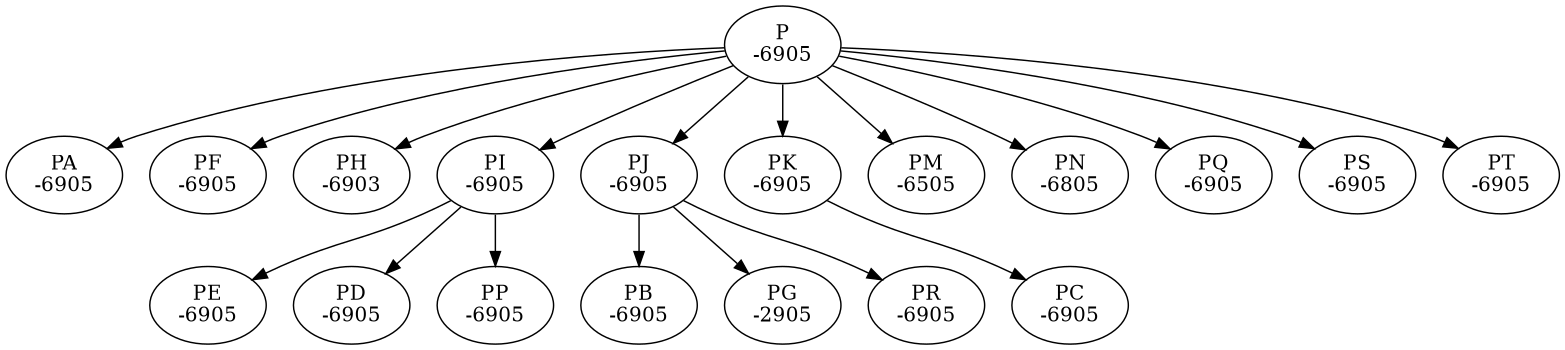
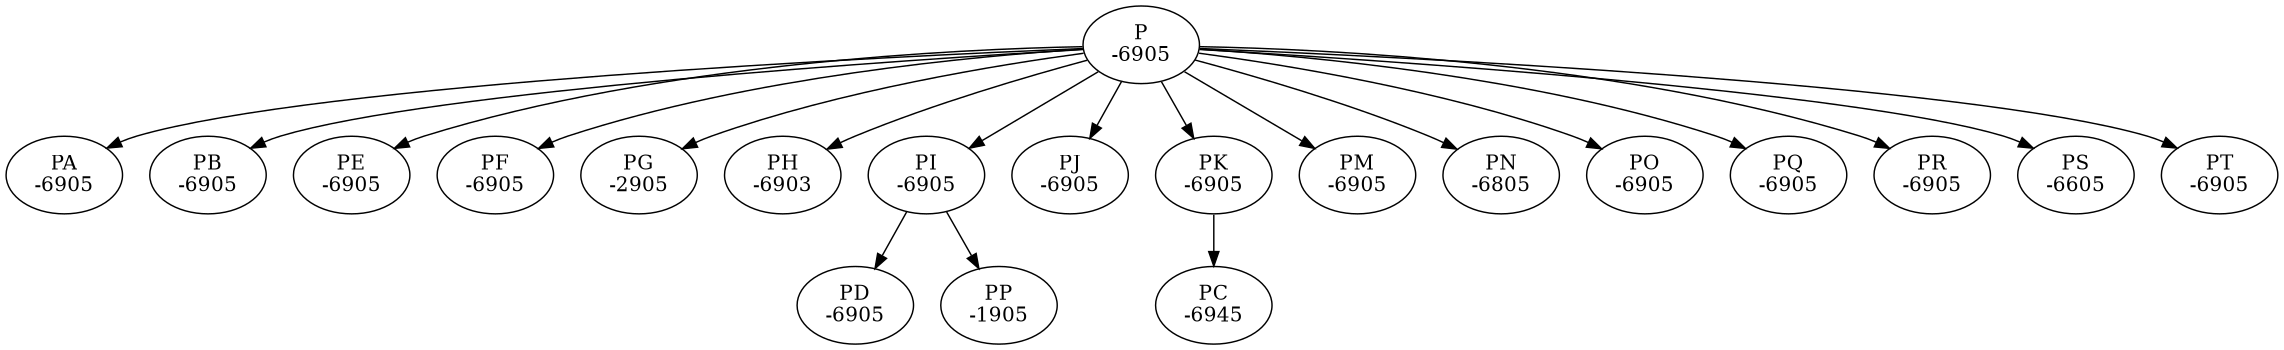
(926, 175) -> (1357, 175)
(1357, 175) -> (2076, 175)
none -> (1645, 175)
(639, 233) -> (569, 90)
(705, 235) -> (887, 88)
(359, 238) -> (573, 99)
(776, 238) -> (1711, 99)
(495, 305) -> (999, 305)
(1070, 305) -> (1214, 305)
